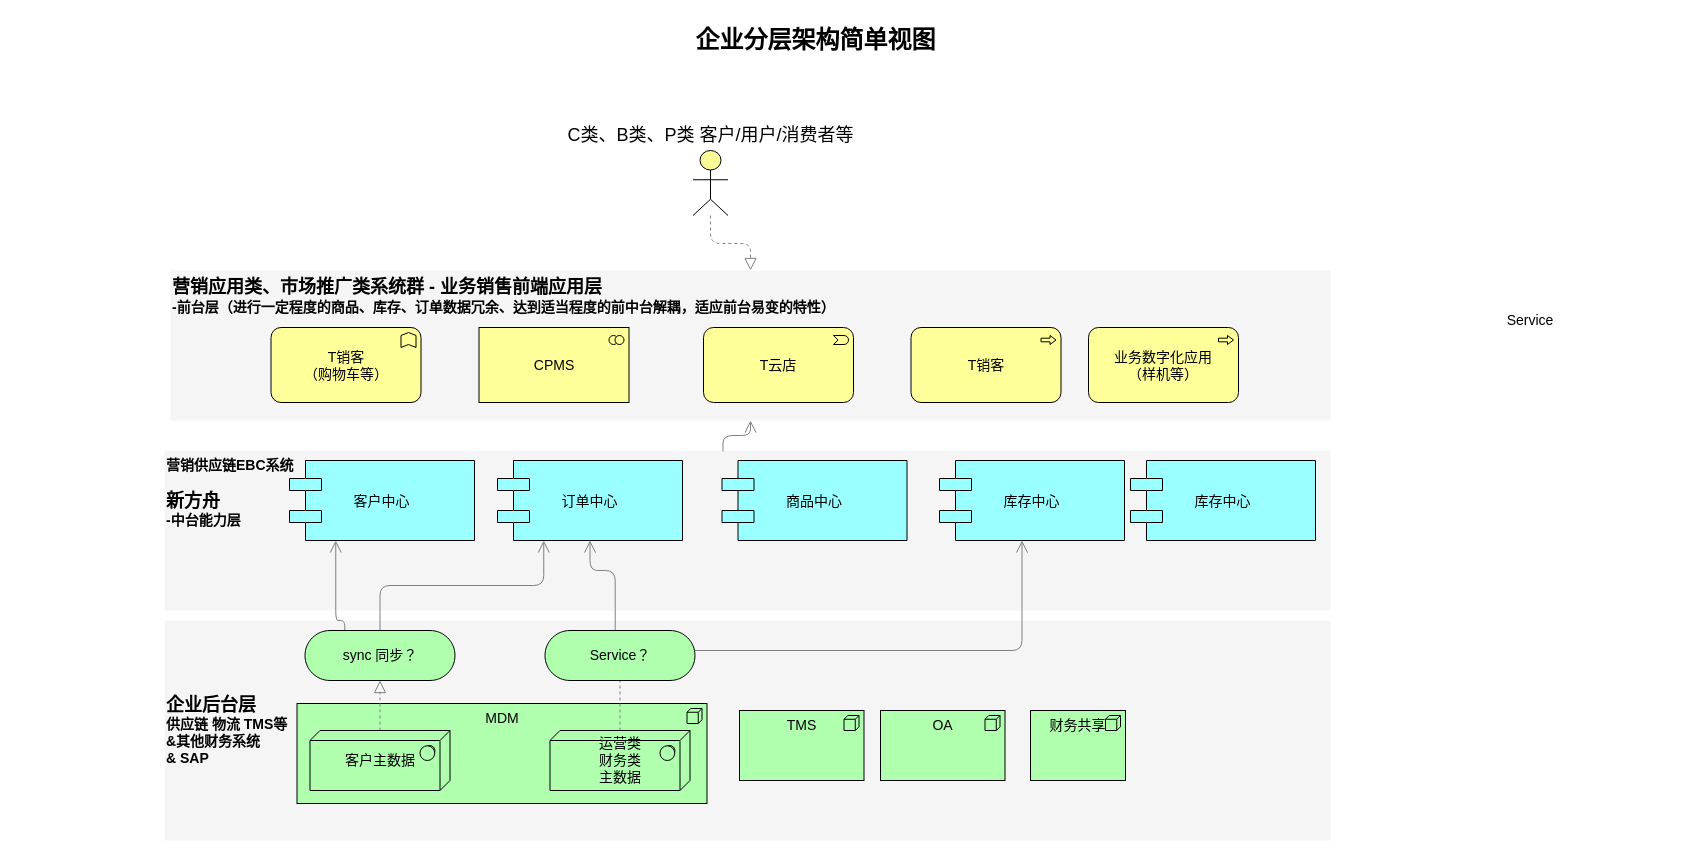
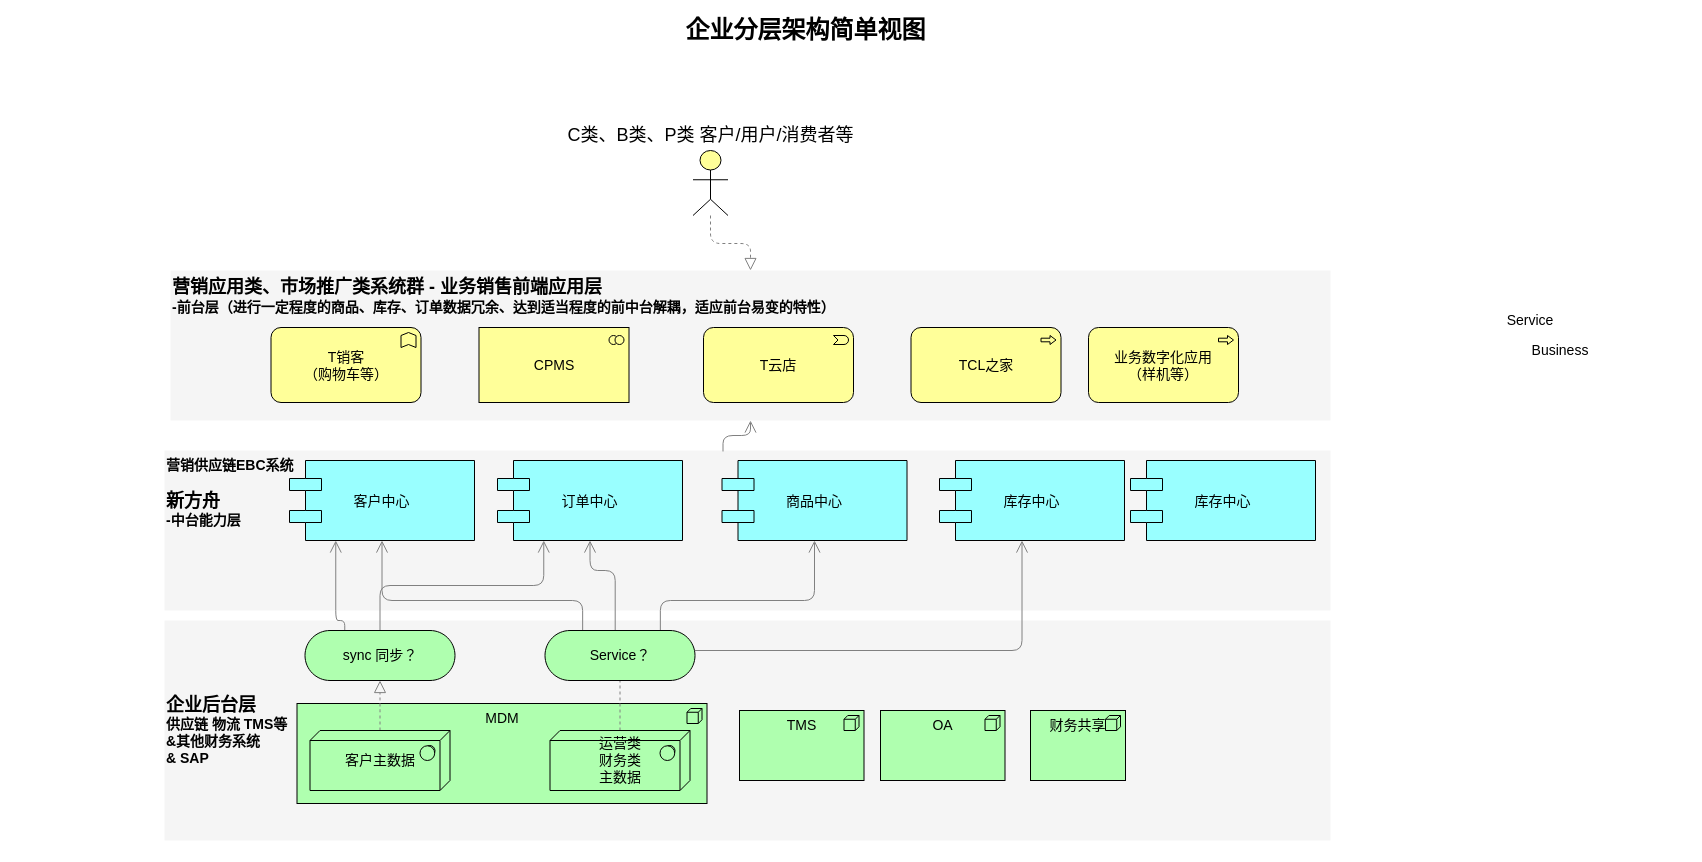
(816, 41) -> (806, 31)
none -> (1561, 351)
(987, 366) -> (987, 366)
none -> (469, 601)
none -> (750, 601)
